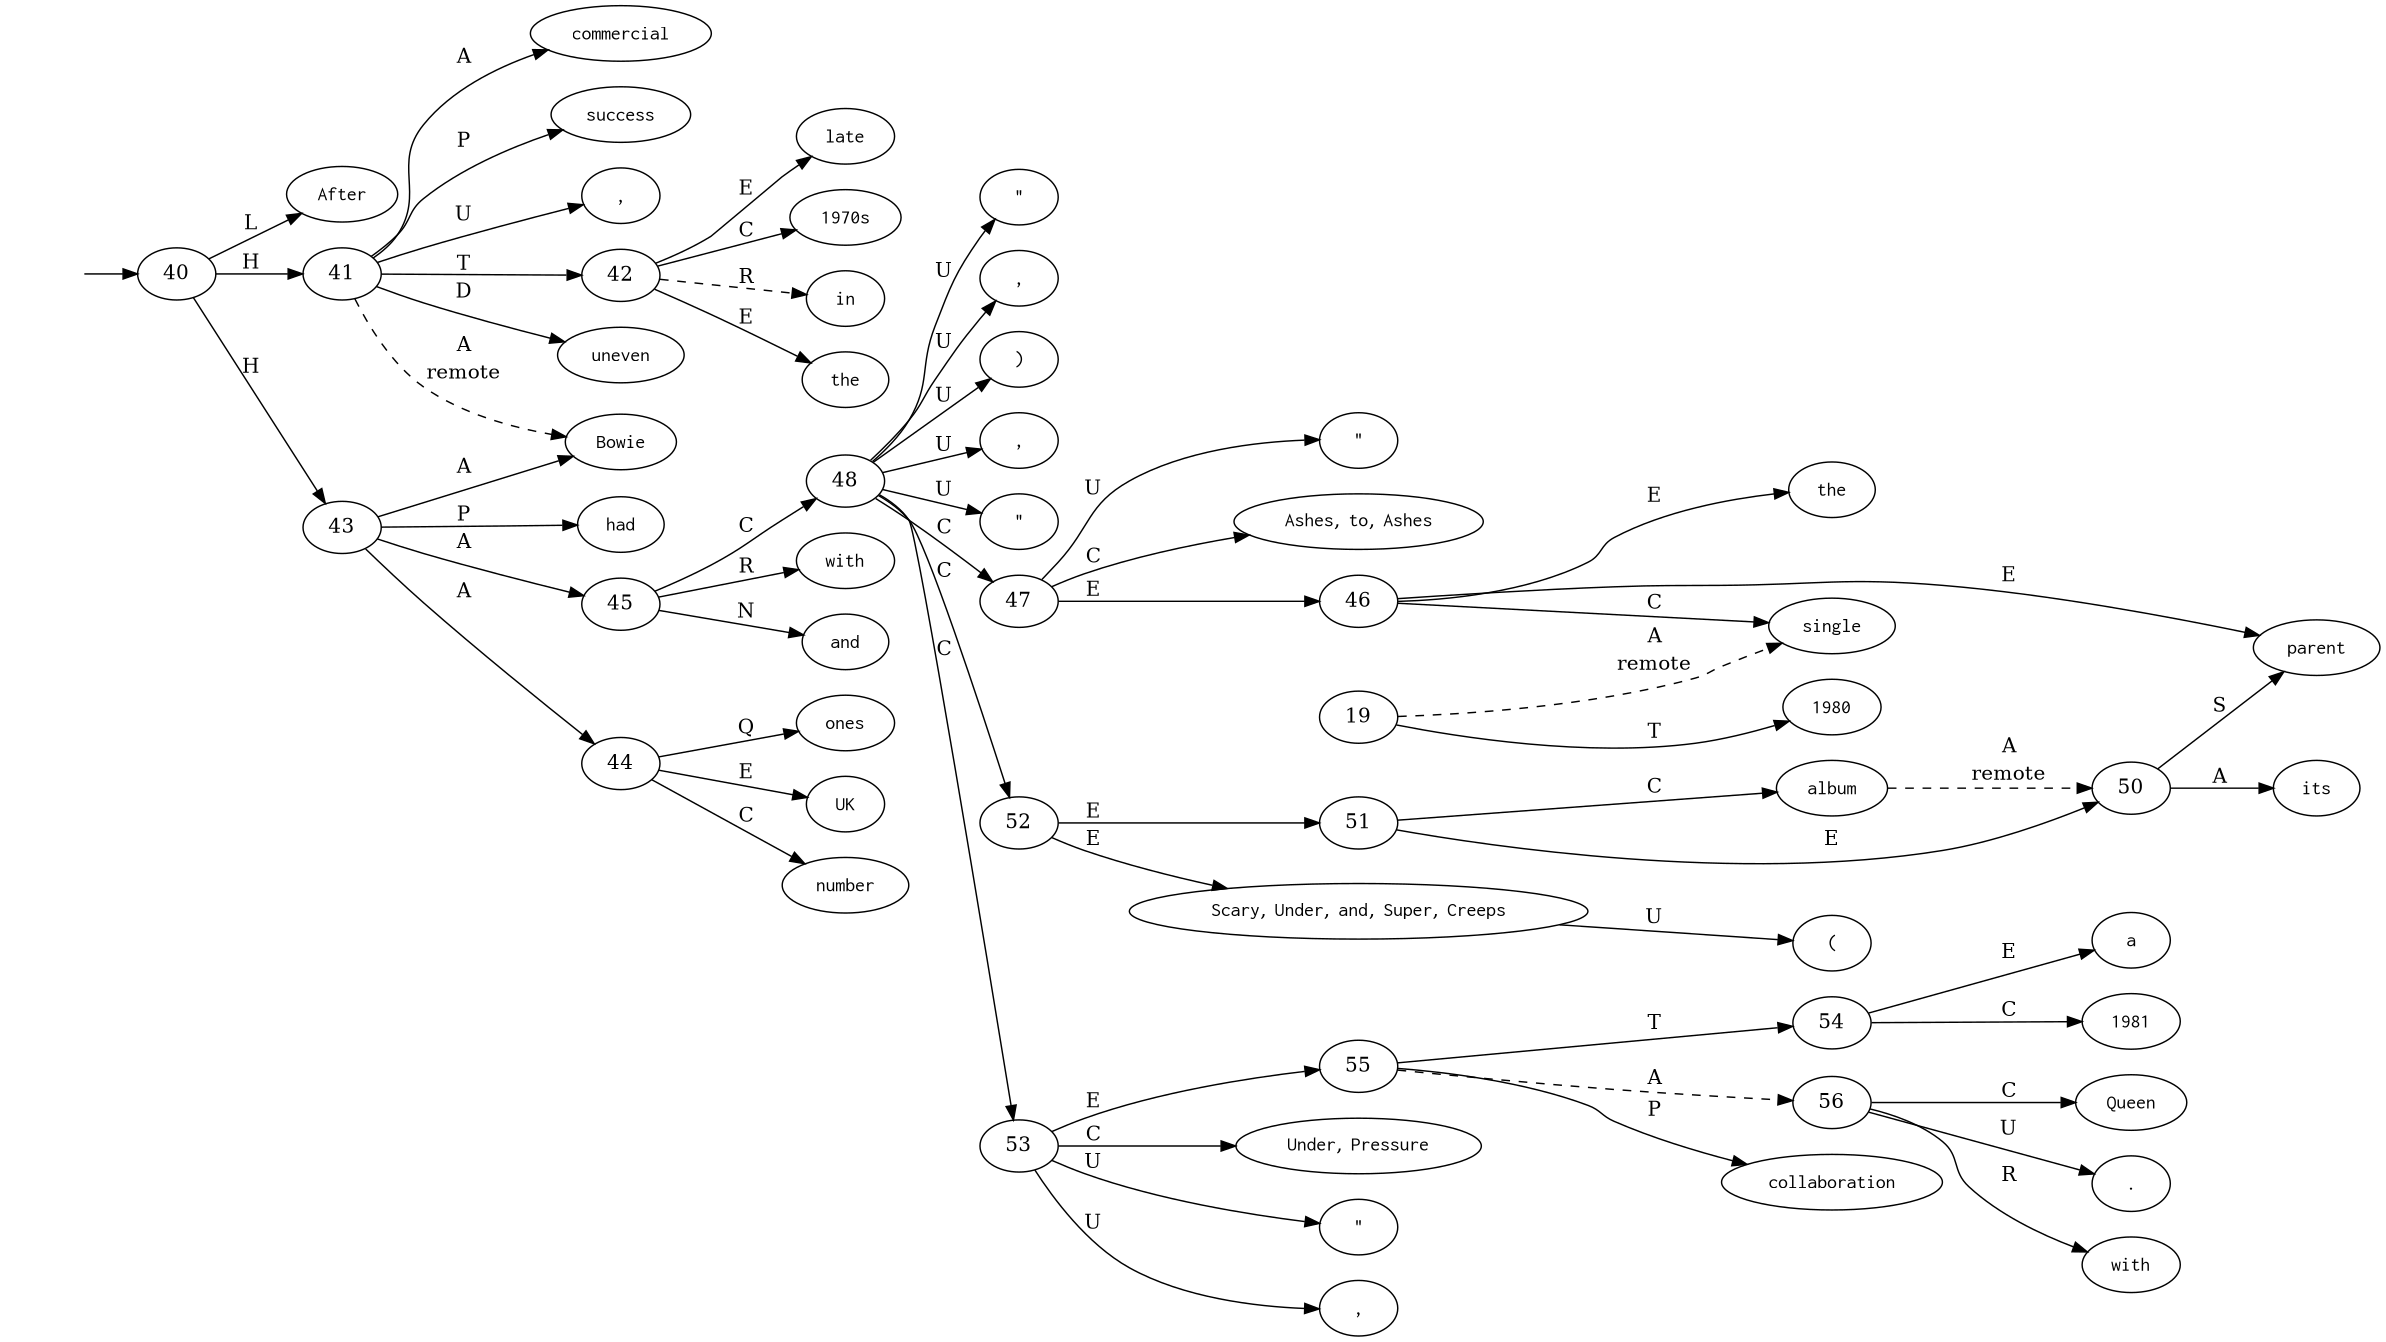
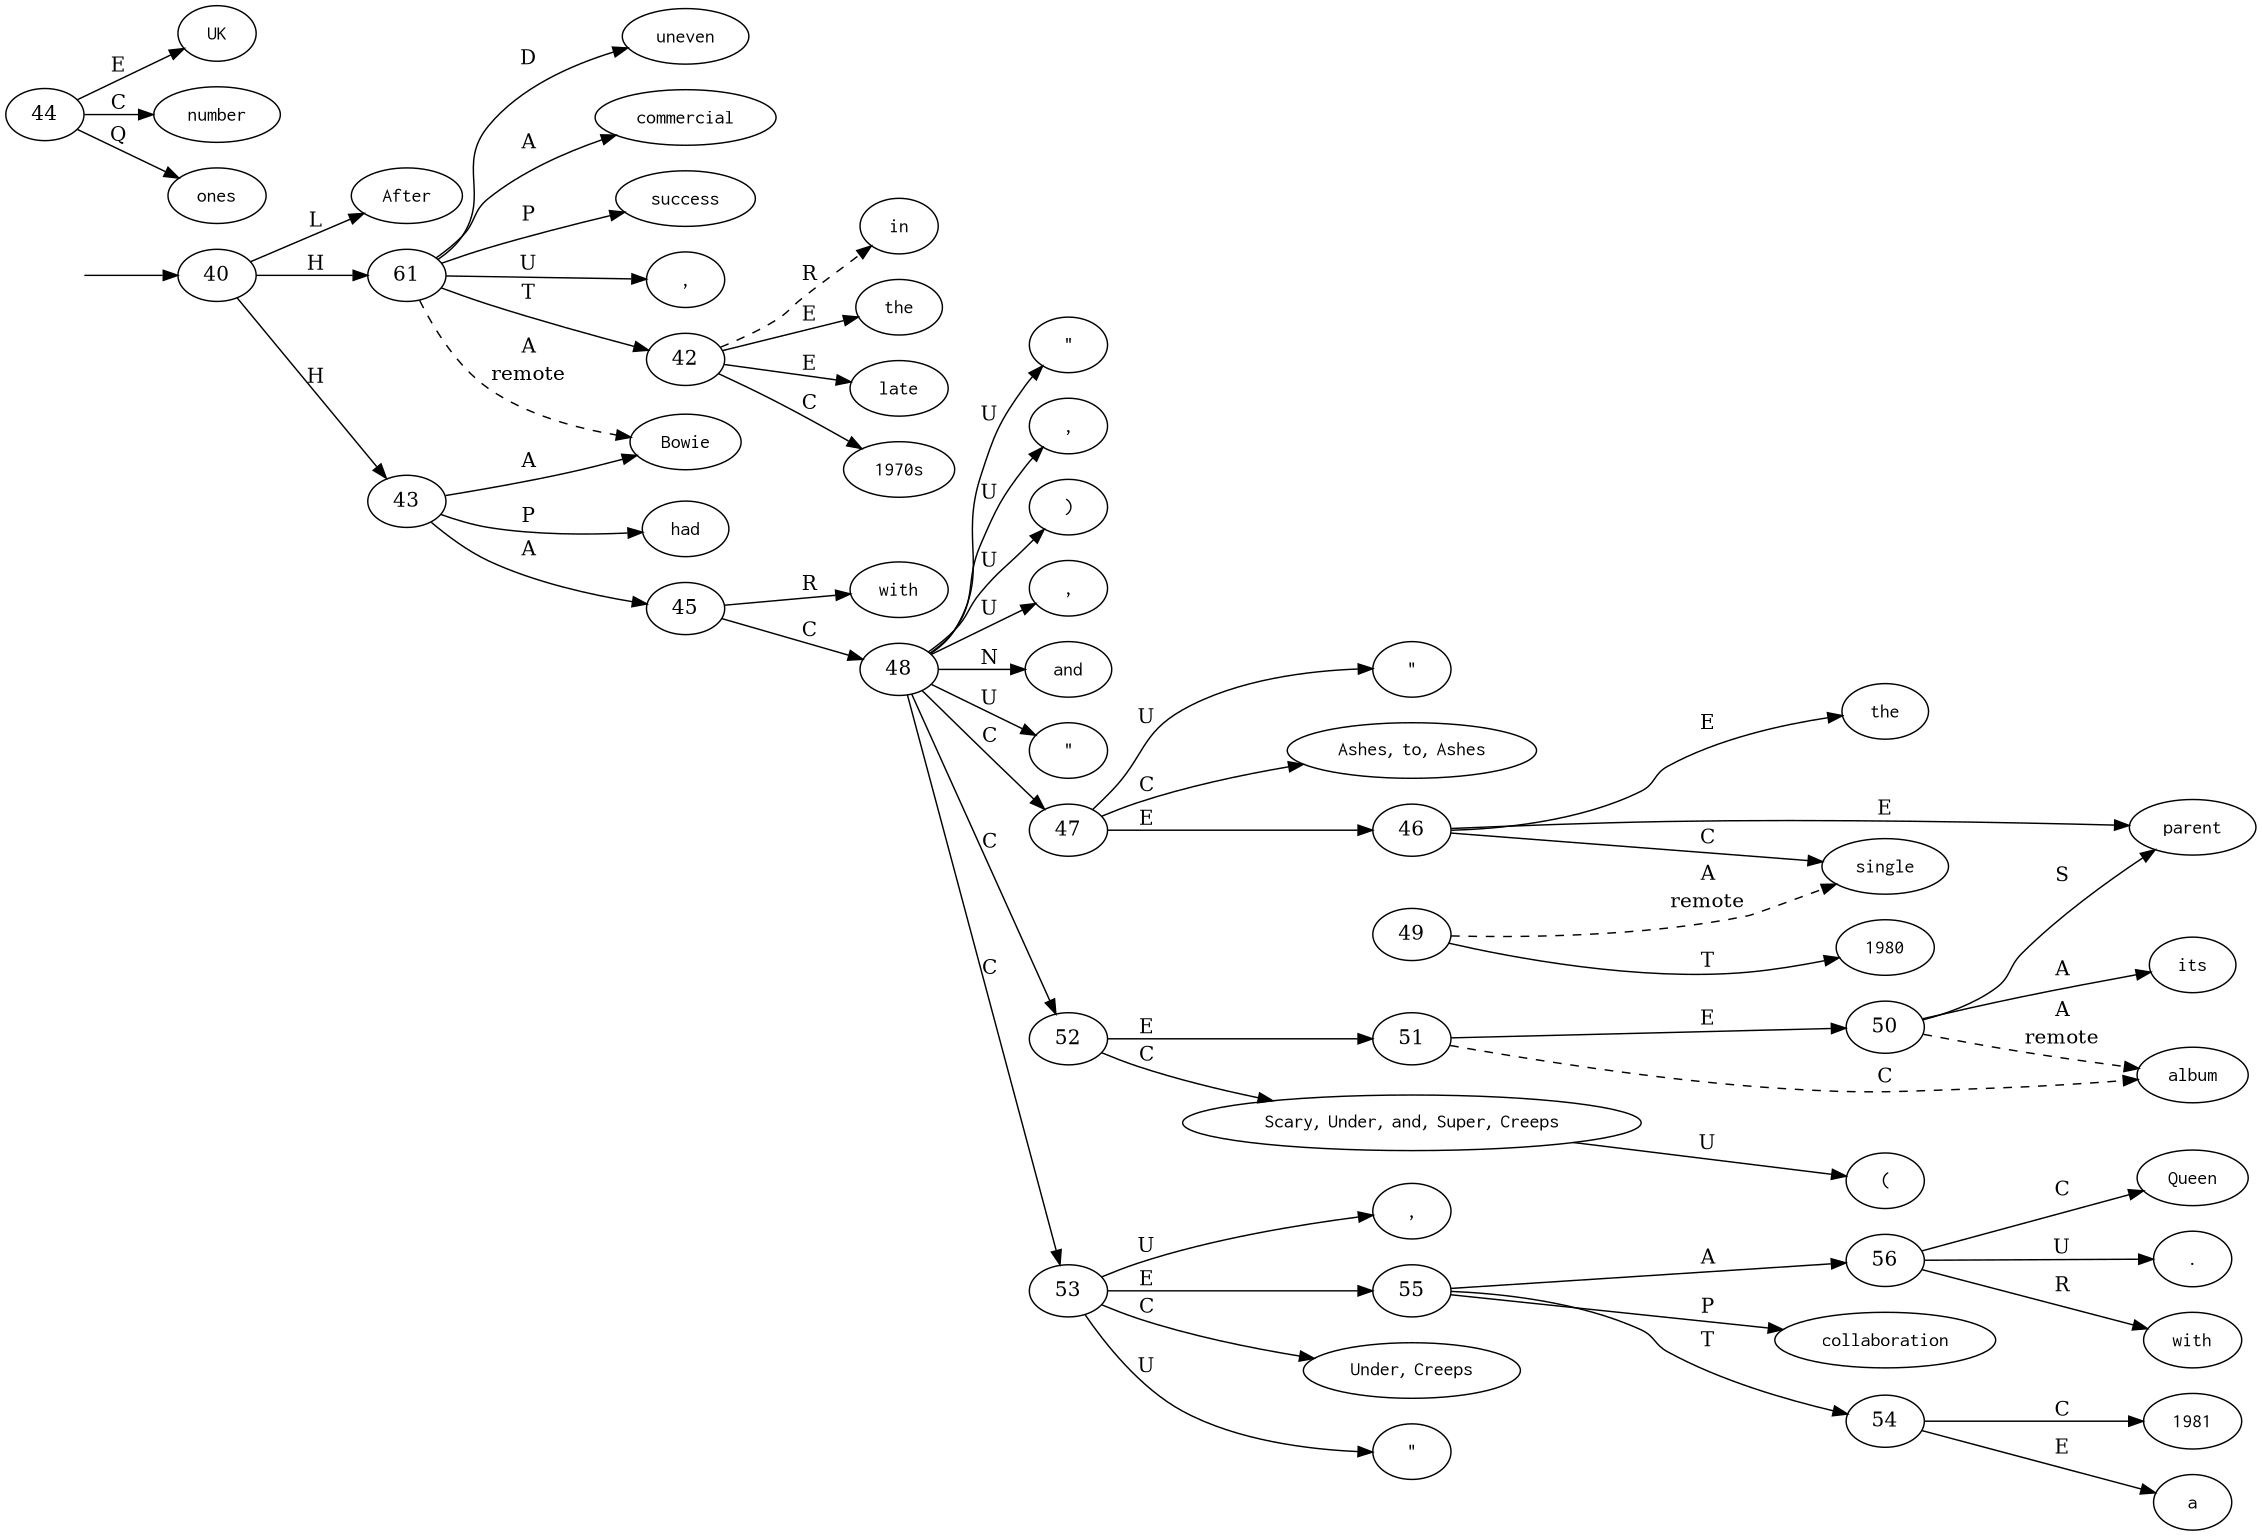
(342, 274) -> (407, 275)
(724, 621) -> (974, 669)
(472, 644) -> none
(1359, 717) -> (1412, 935)
(1982, 788) -> (2023, 1052)
(1580, 807) -> (1785, 1089)
(1094, 840) -> (1147, 1055)
(1588, 1087) -> (1641, 1276)
(1391, 1145) -> (1444, 1369)
